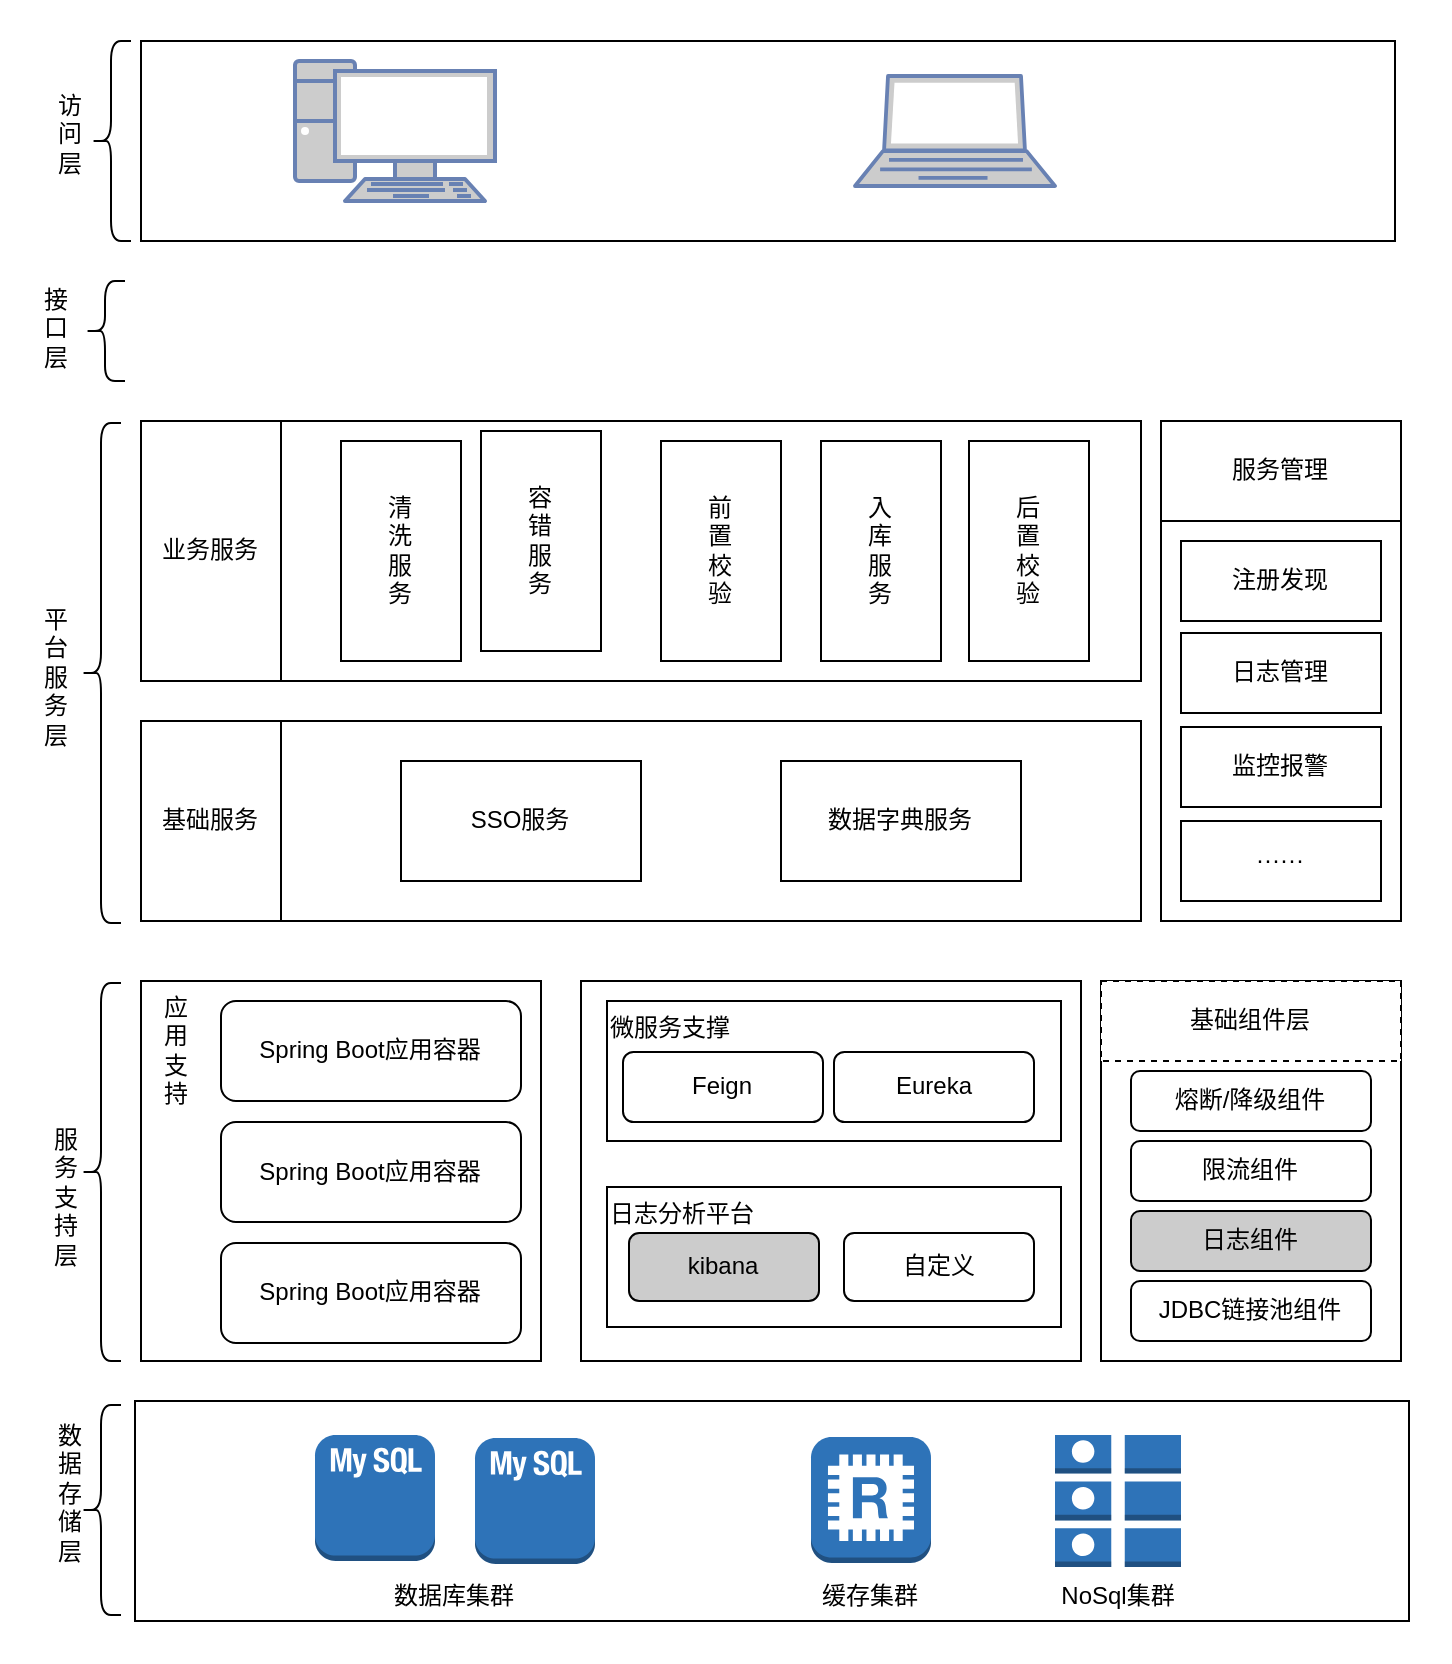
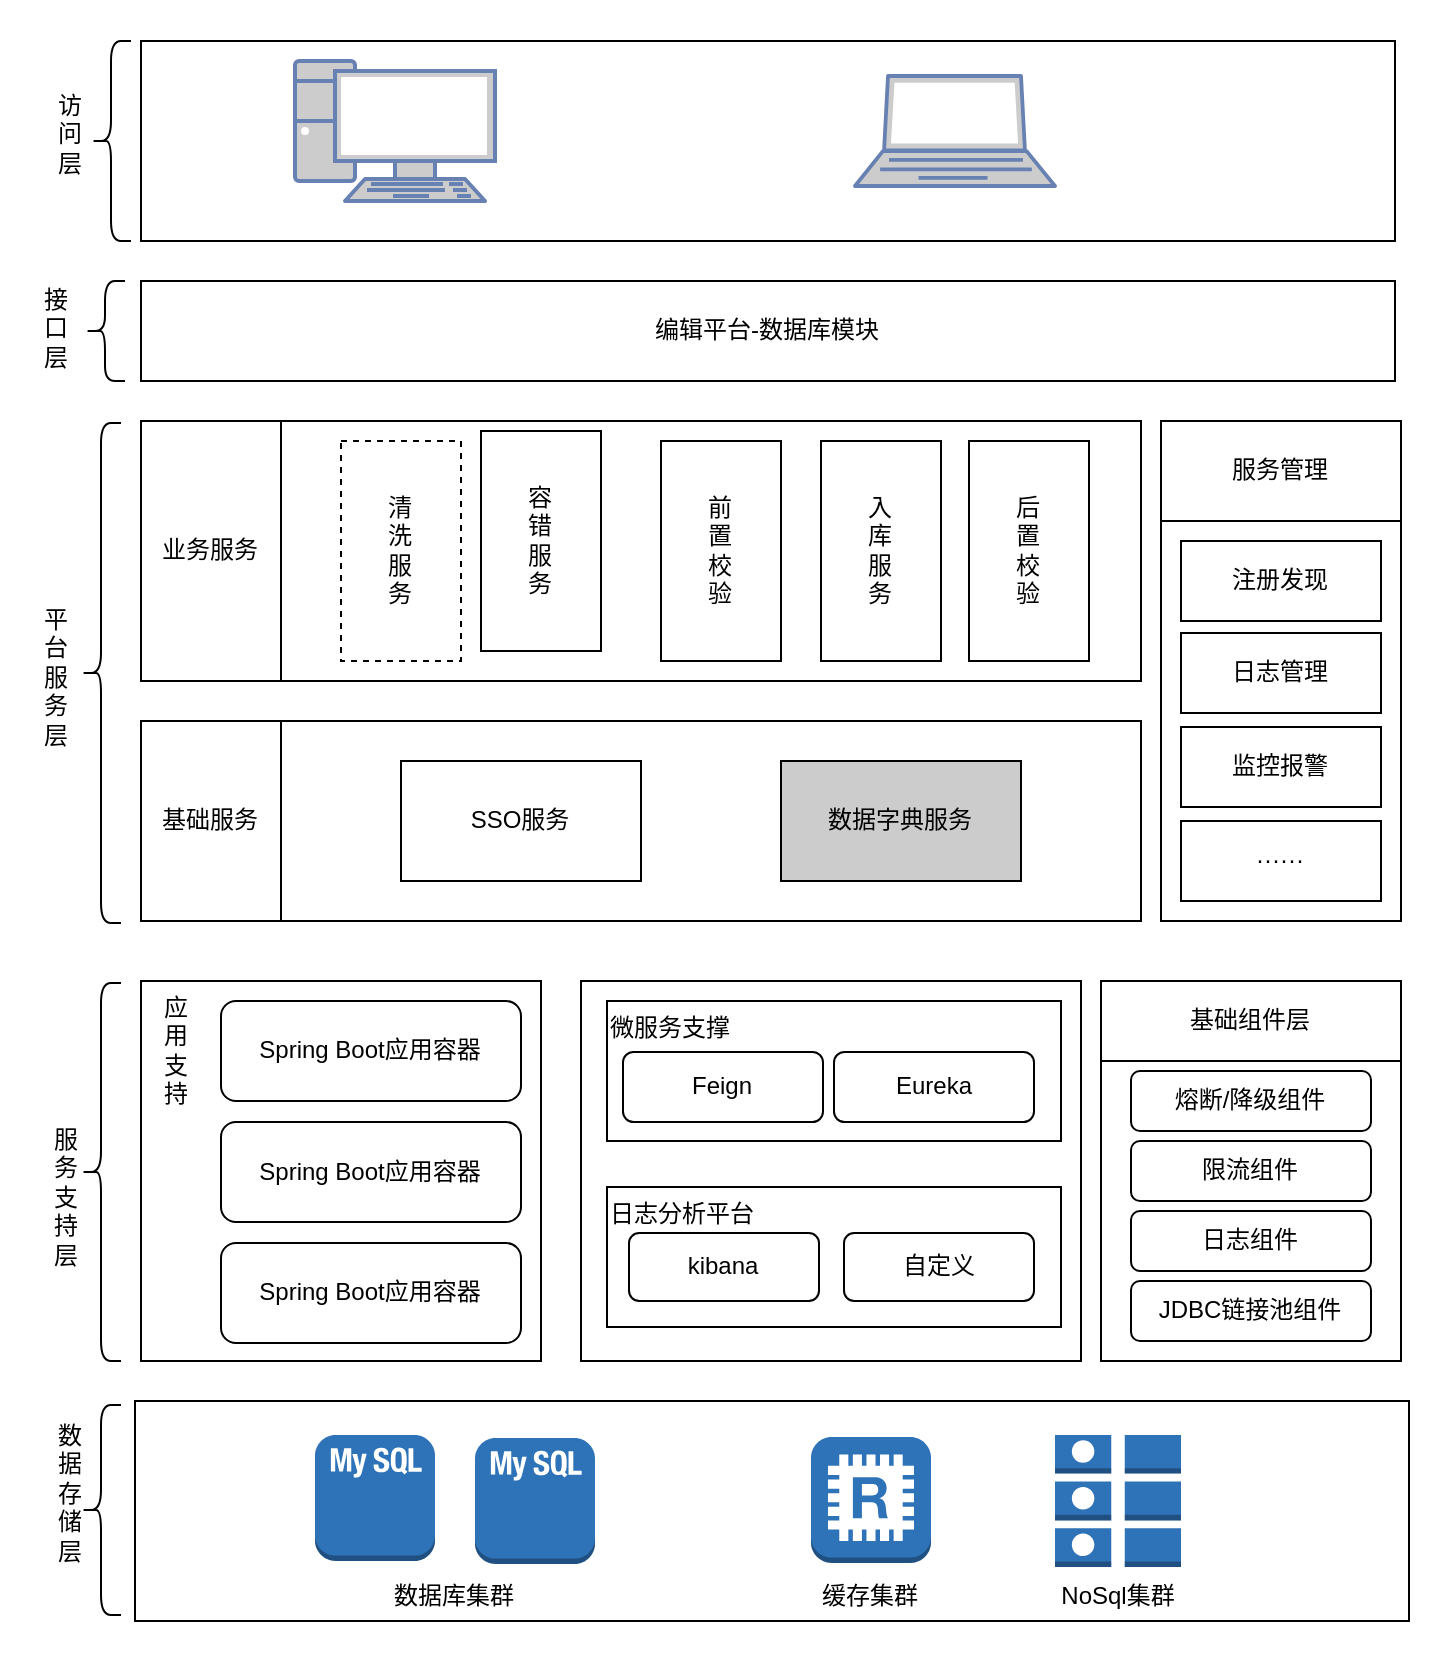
none -> (768, 331)
(401, 551) -> (401, 551)
(901, 821) -> (901, 821)
(1251, 1021) -> (1251, 1021)
(1251, 1241) -> (1251, 1241)
(724, 1267) -> (724, 1267)
